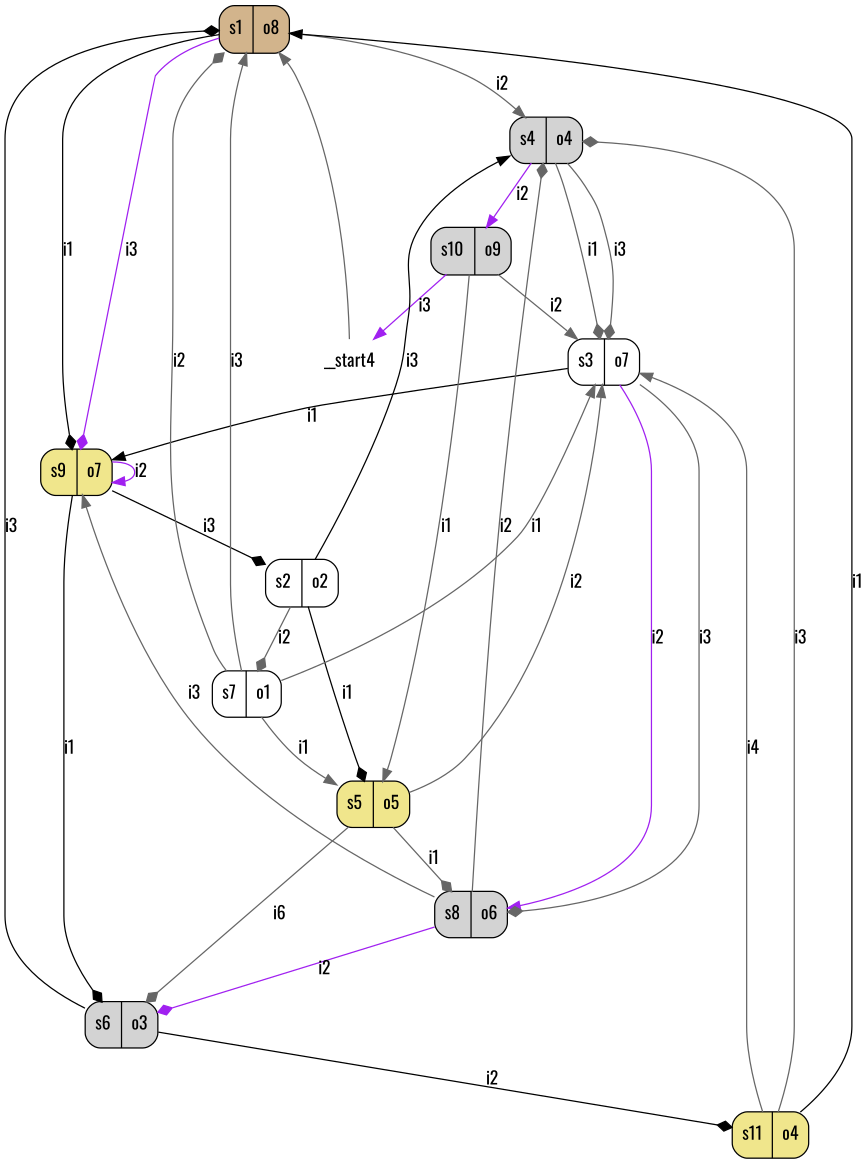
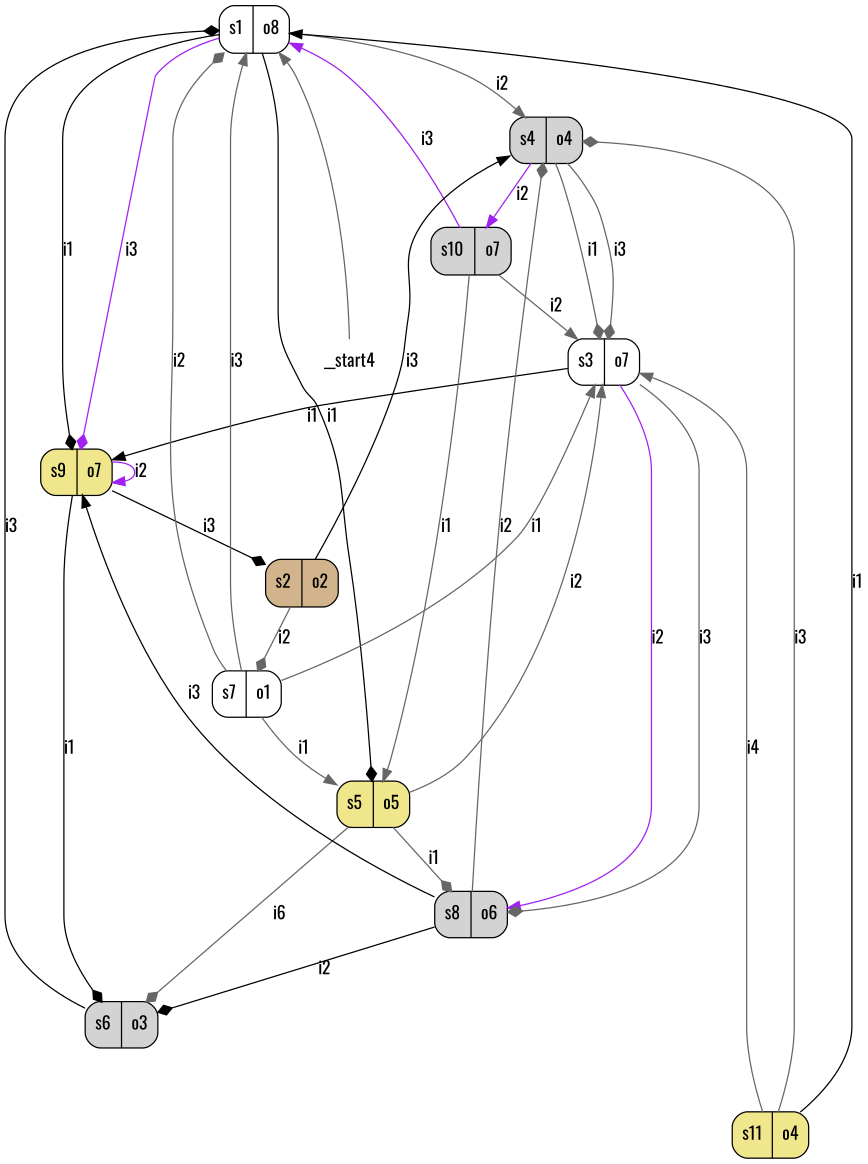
(254, 29) -> (254, 29)
(493, 251) -> (493, 251)
(418, 300) -> (394, 125)
(302, 583) -> (302, 583)
(332, 687) -> (306, 392)
(212, 745) -> (212, 745)
(304, 967) -> (304, 967)
(438, 1079) -> none
